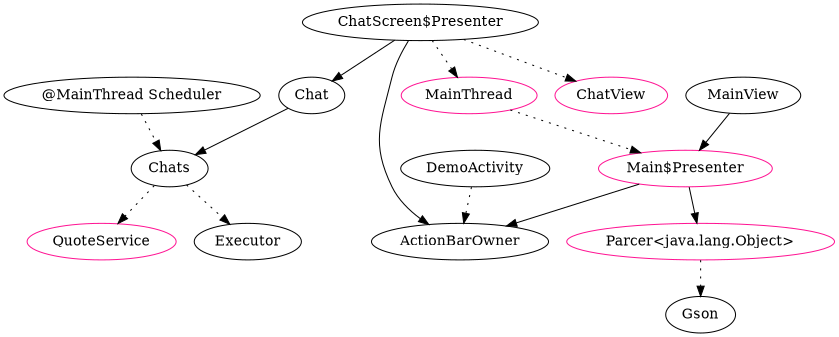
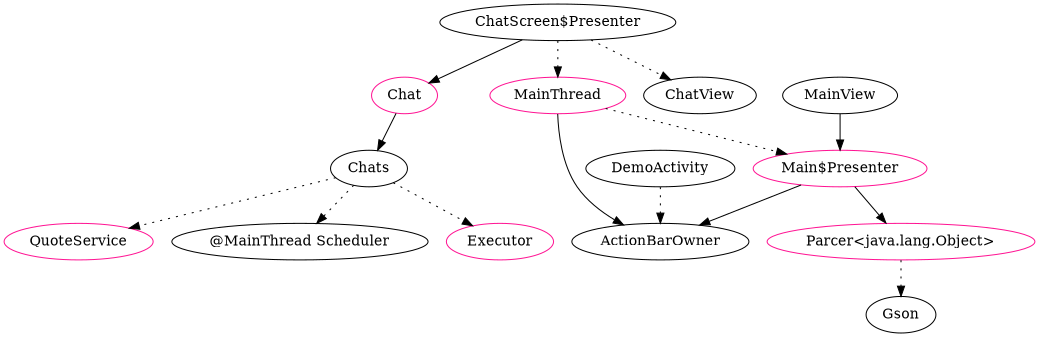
(312, 95) -> (405, 95)
(611, 95) -> (700, 95)
(149, 128) -> (339, 201)
(380, 134) -> (571, 175)
(248, 242) -> (500, 242)
